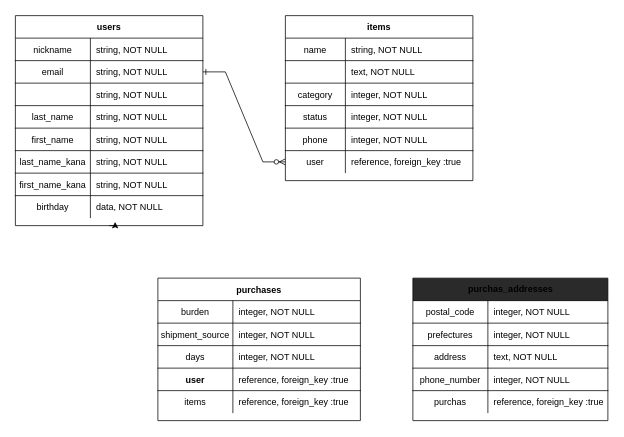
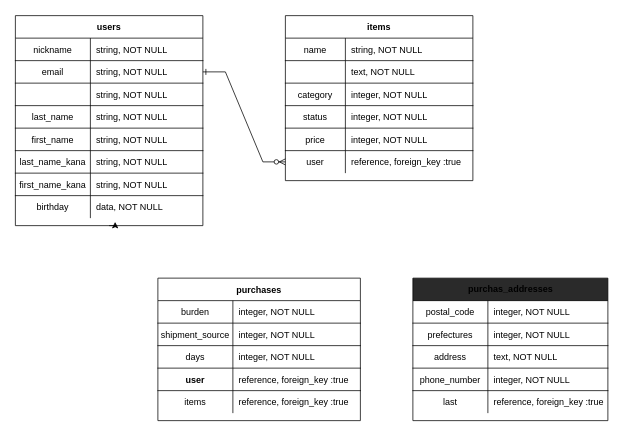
(315, 140) -> (315, 140)
(450, 402) -> (450, 402)
